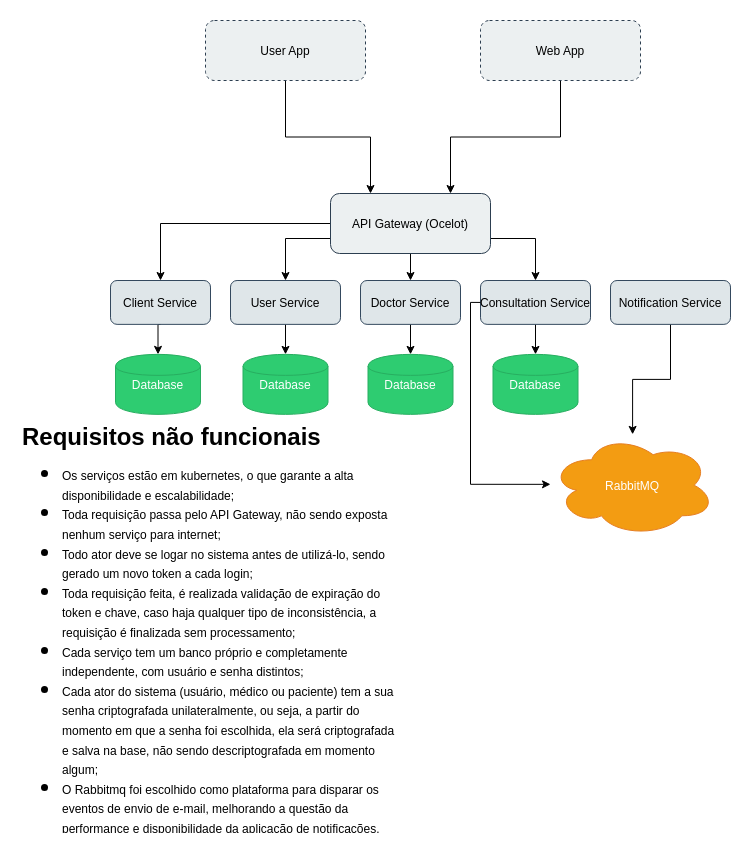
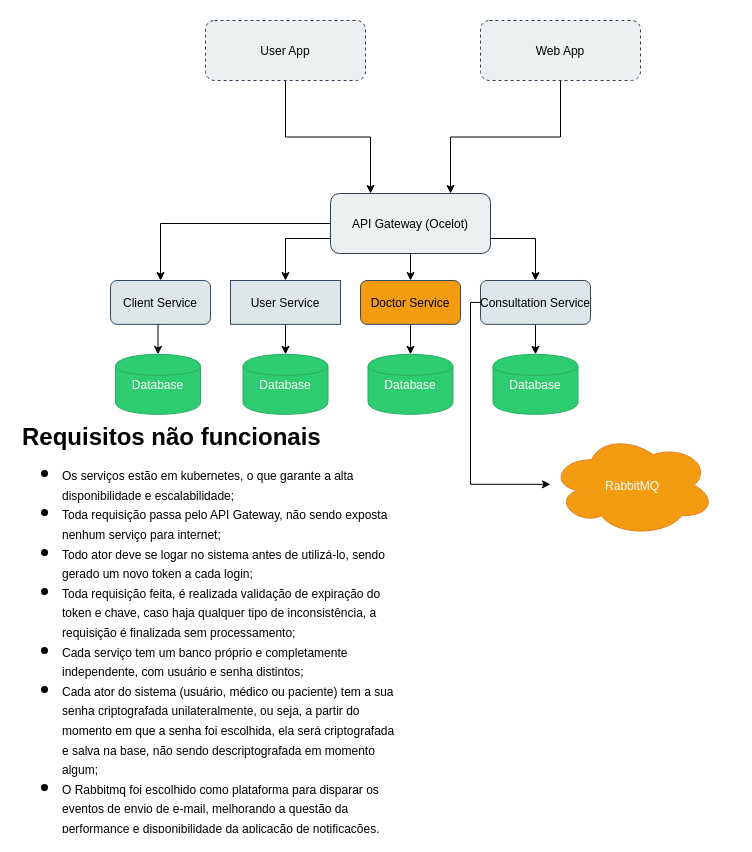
(286, 302) -> (286, 302)
(411, 302) -> (411, 302)
(671, 302) -> none
(655, 379) -> none
